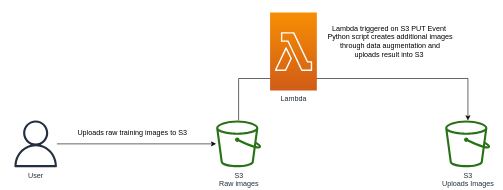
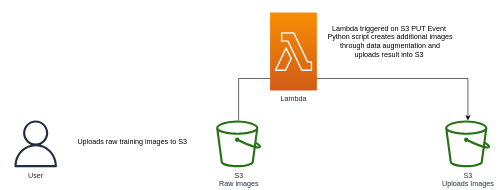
(132, 132) -> (132, 141)
(132, 144) -> none
